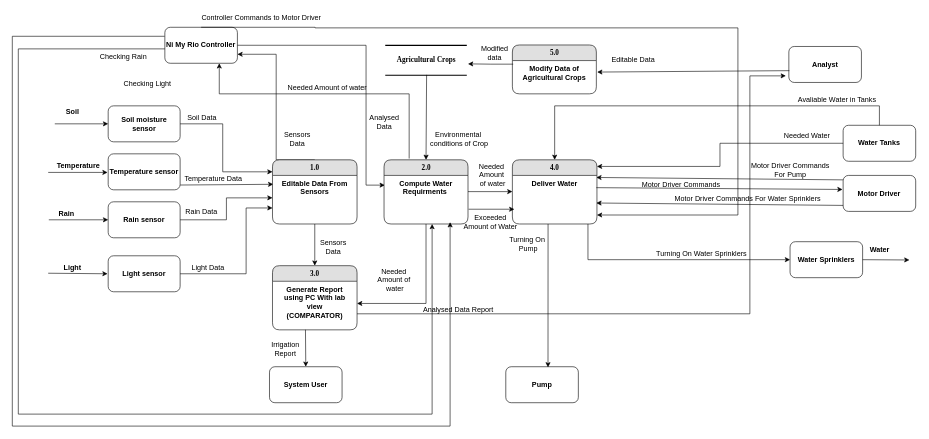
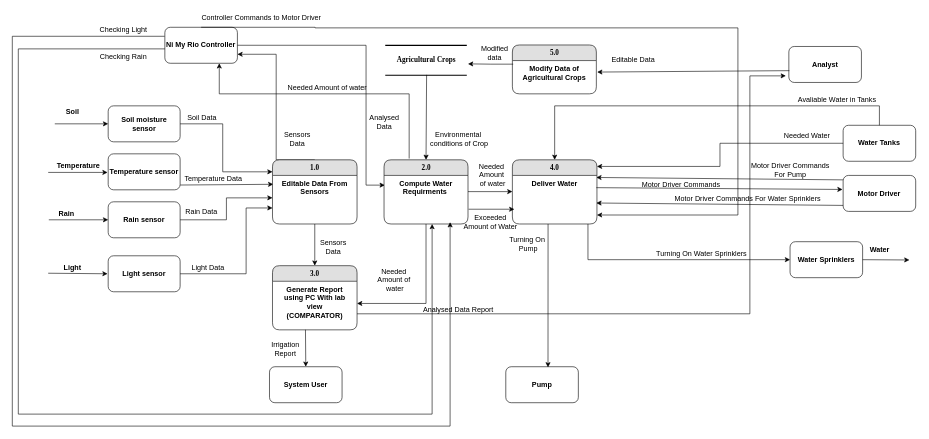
(147, 84) -> (123, 30)
